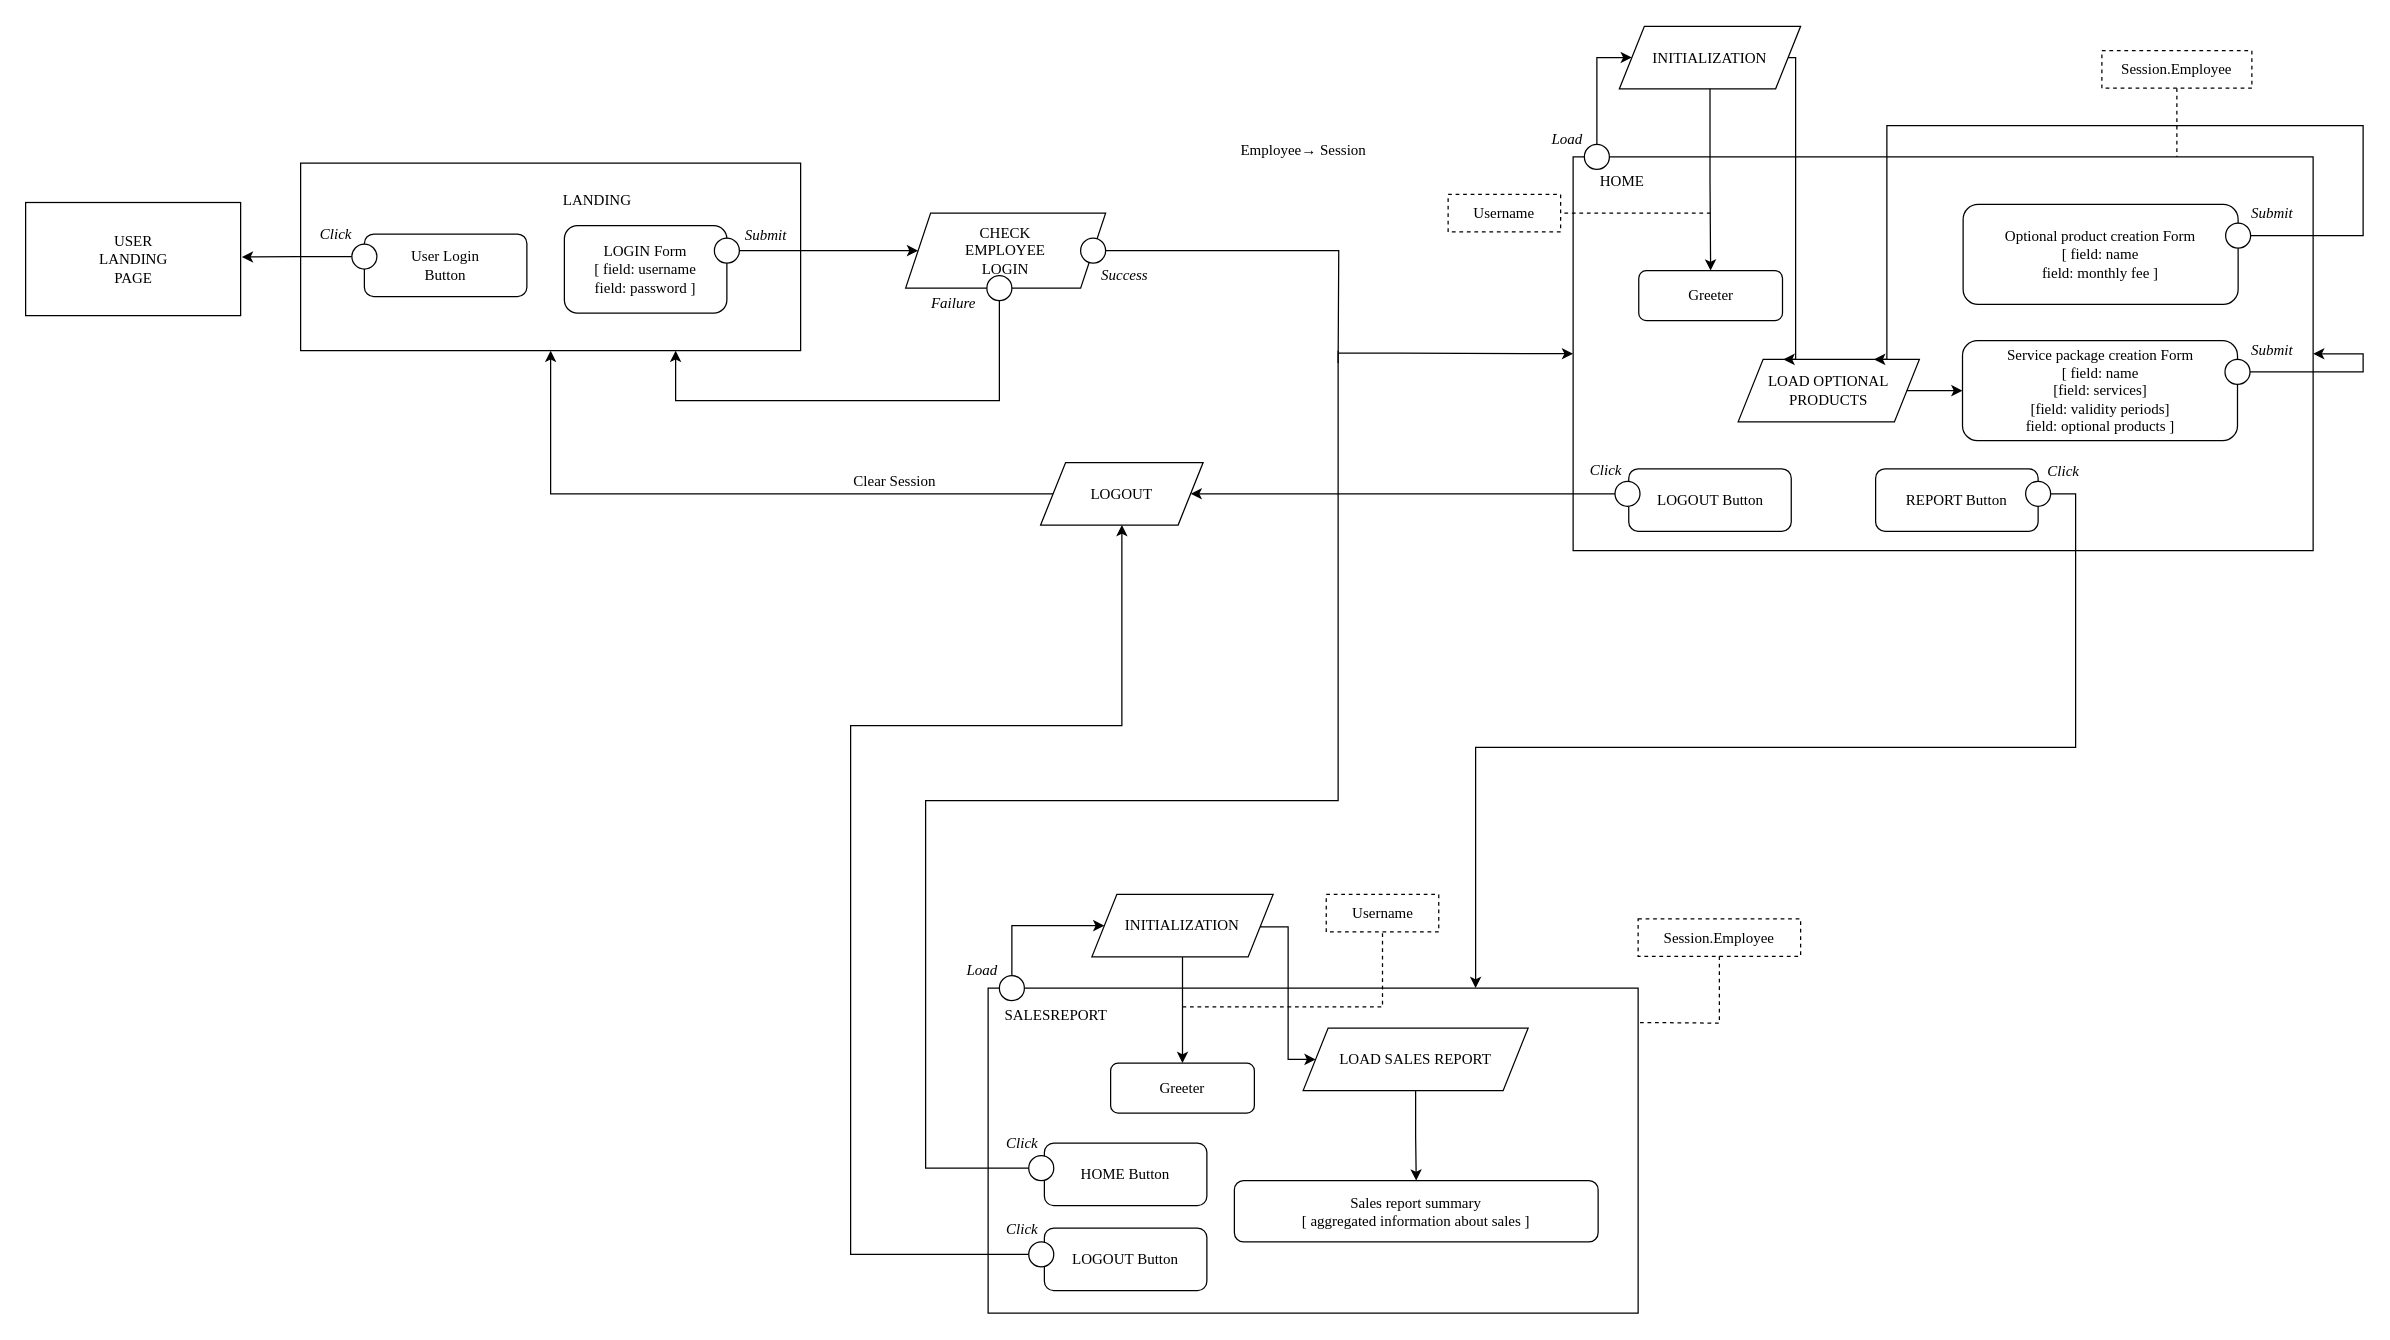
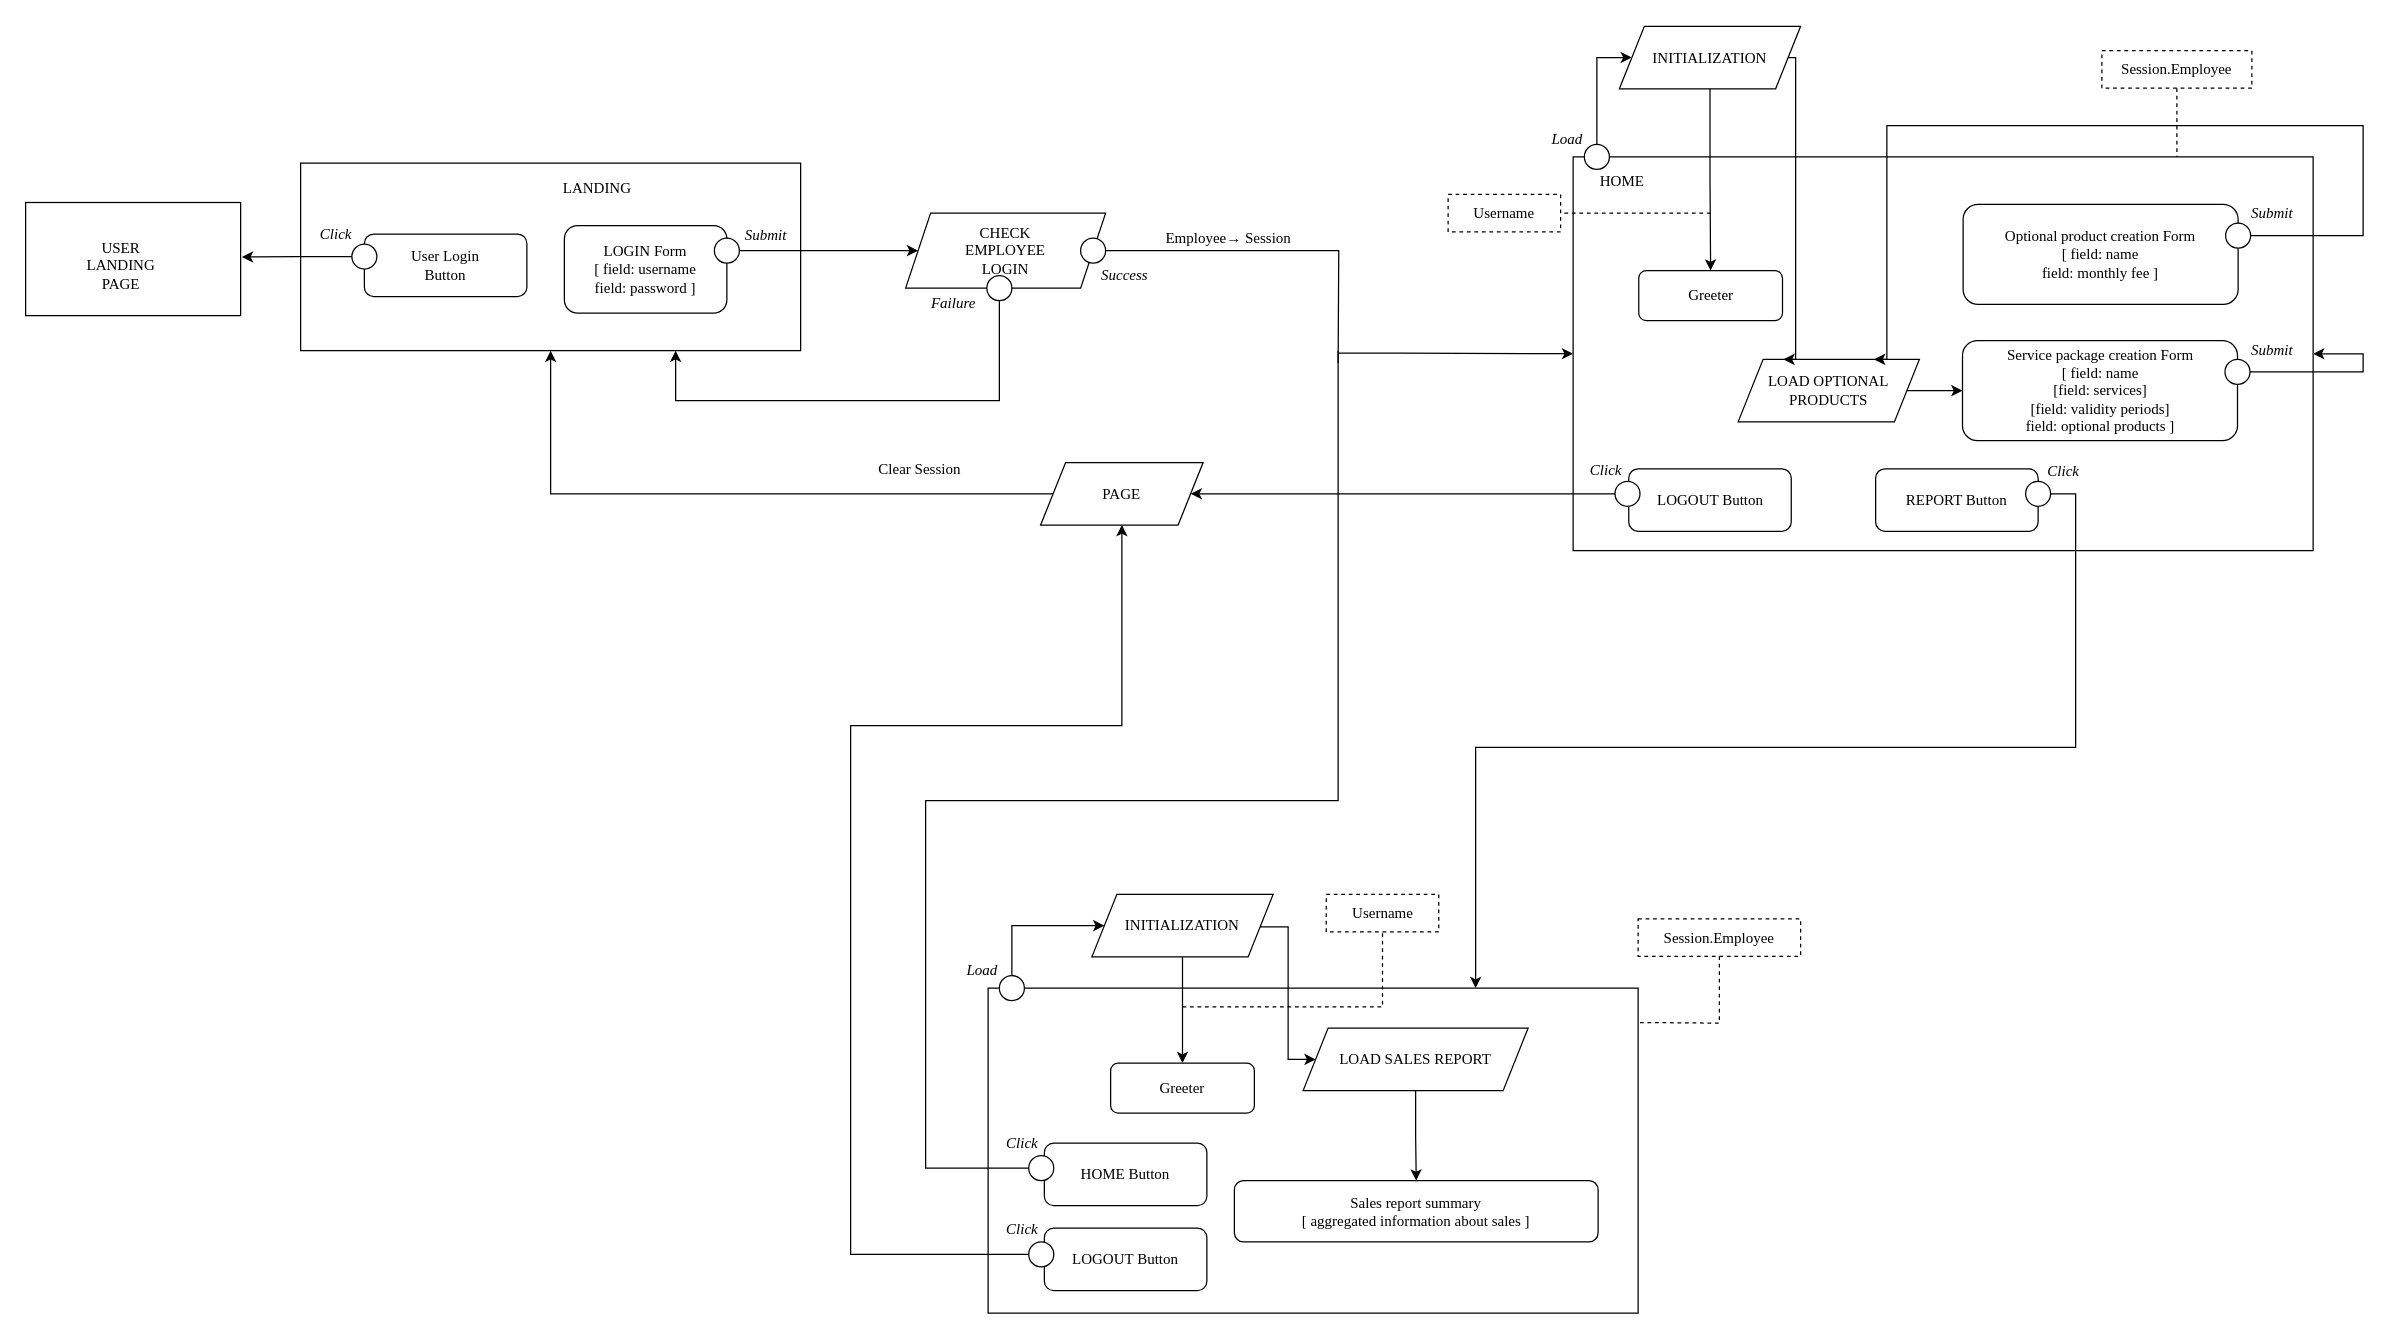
(1303, 151) -> (1228, 238)
(597, 201) -> (597, 188)
(133, 259) -> (121, 266)
(894, 481) -> (919, 469)
(1122, 494) -> (1122, 494)
(1056, 1016) -> none
